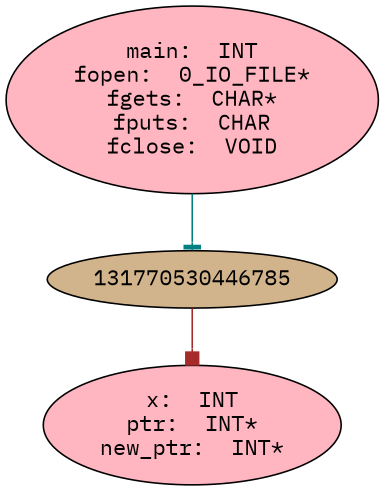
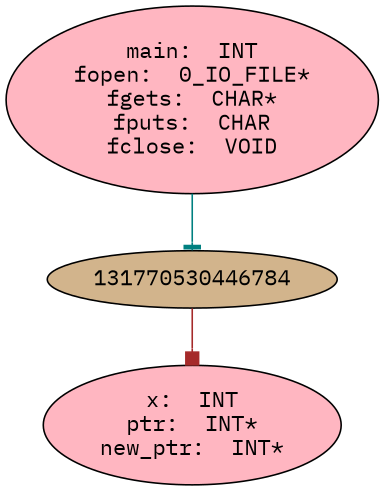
(192, 279) -> (192, 279)
